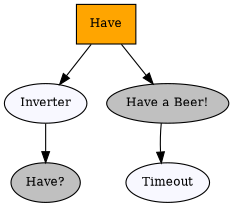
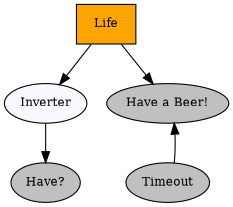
(106, 24) -> (106, 24)
(160, 137) -> (175, 149)
(168, 183) -> (168, 183)
